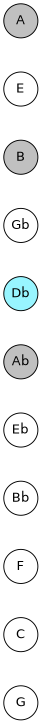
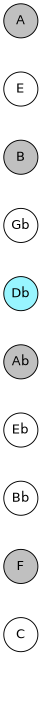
(21, 566) -> (21, 566)
(21, 703) -> none
